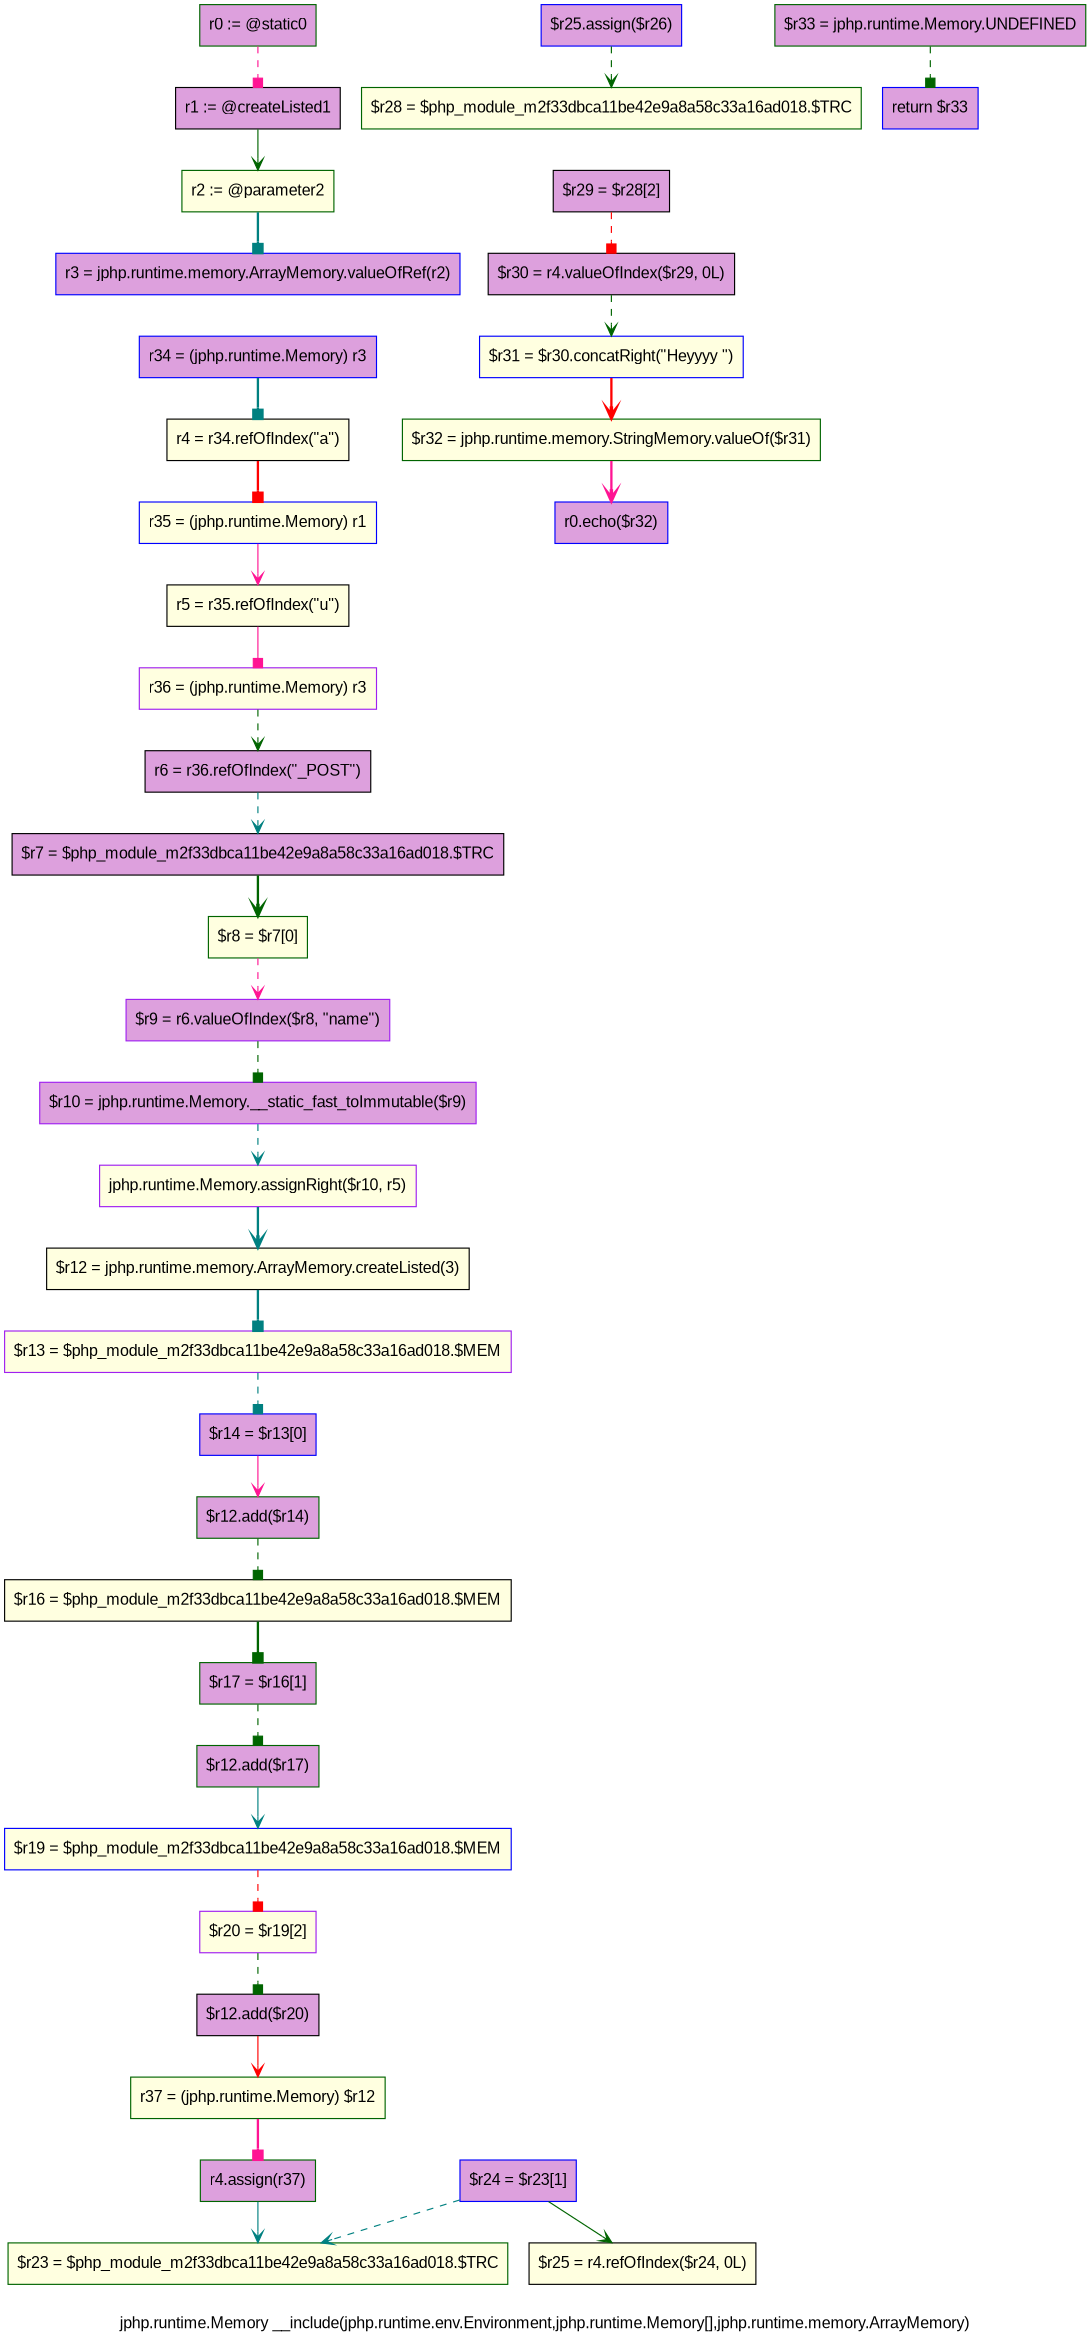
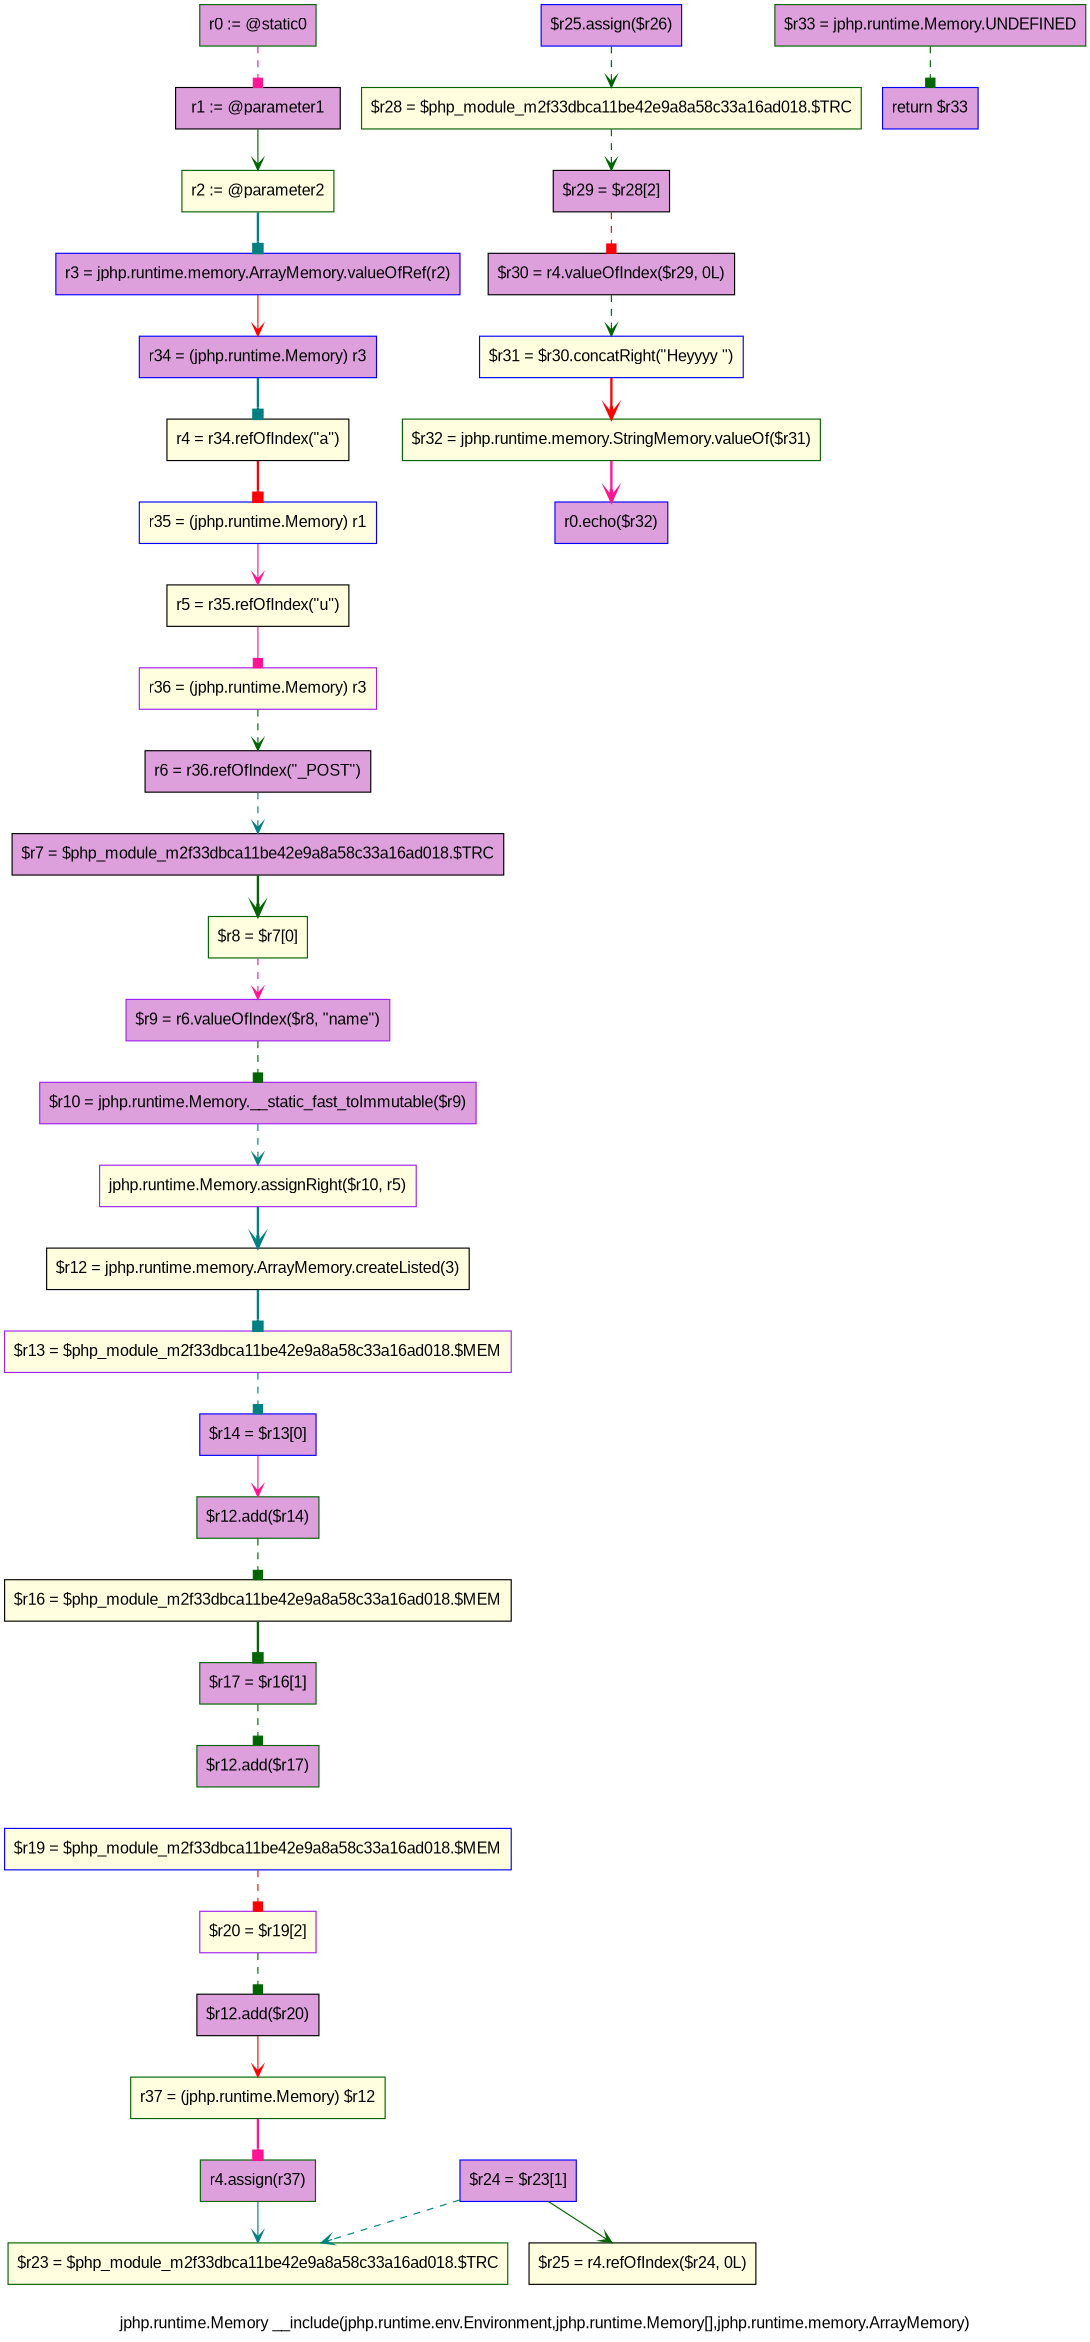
(258, 108) -> (258, 108)
none -> (611, 144)
none -> (258, 310)
(258, 1802) -> none
